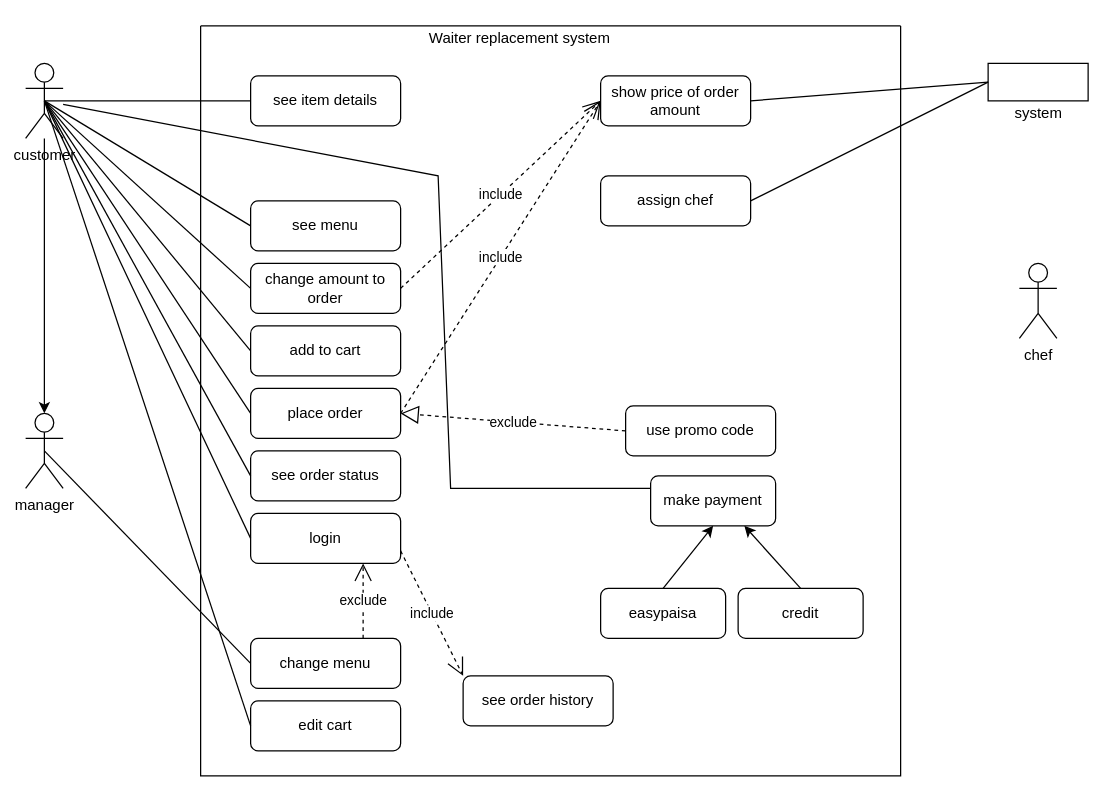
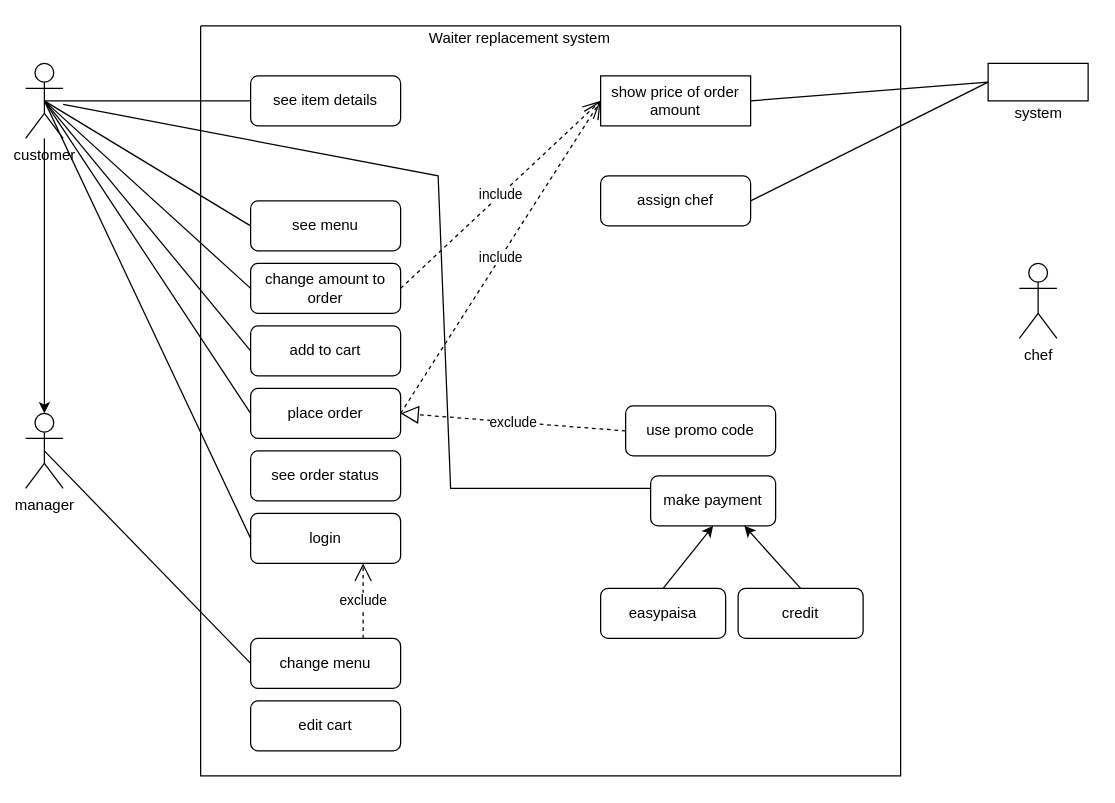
(676, 101) -> (676, 101)
(130, 256) -> none
(126, 348) -> none
(431, 612) -> none
(538, 701) -> none
